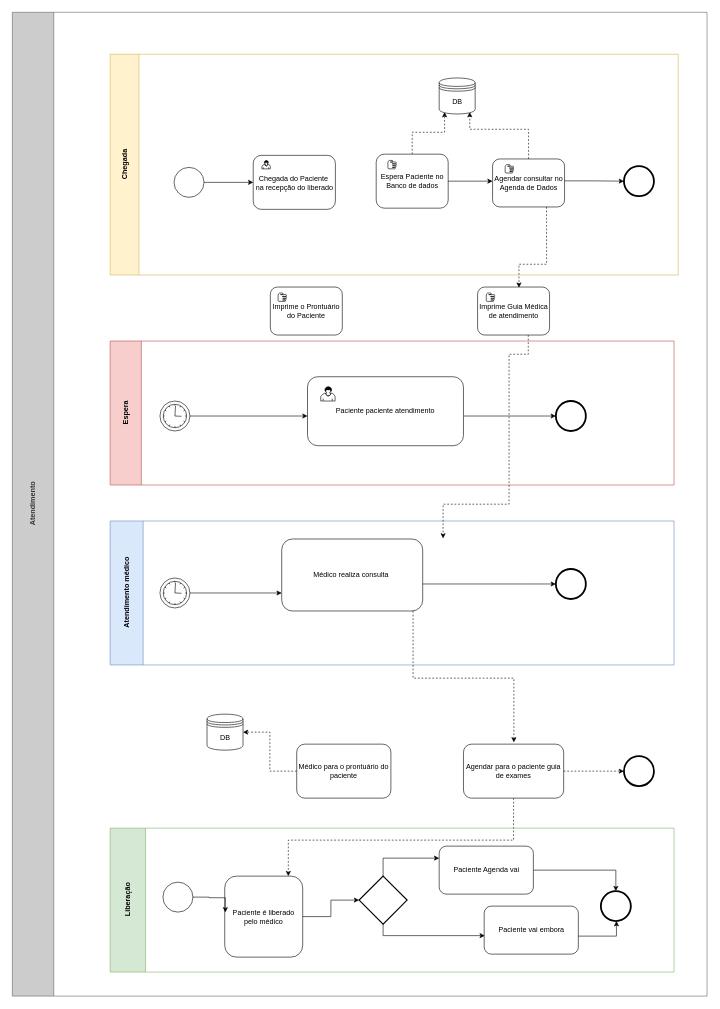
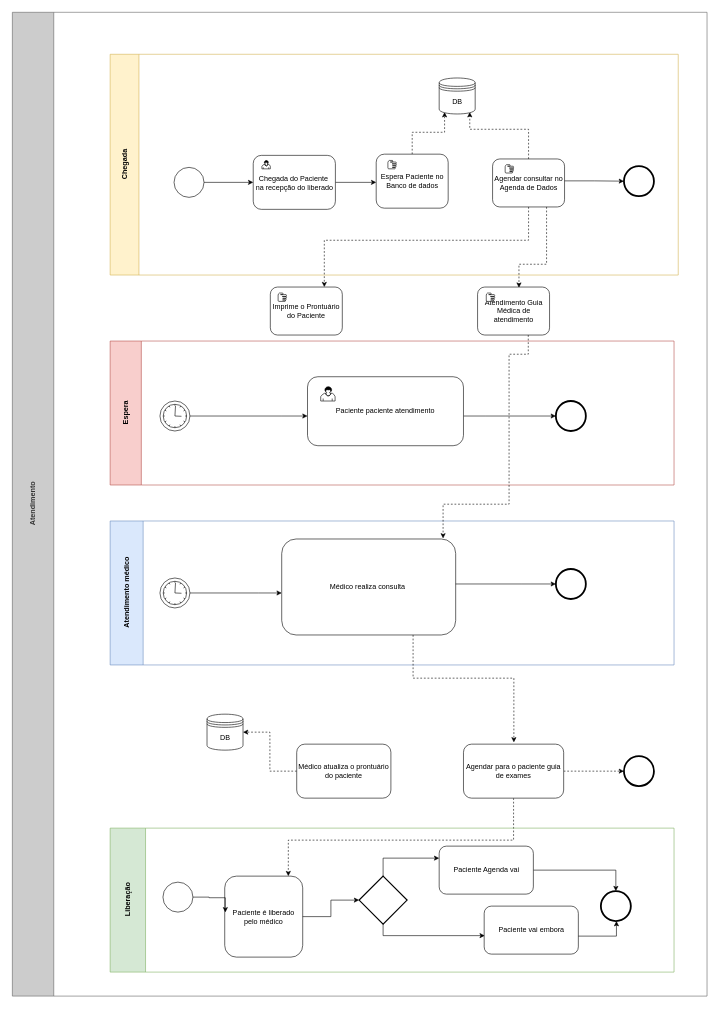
(487, 181) -> none
none -> (354, 182)
none -> (529, 223)
(514, 311) -> (514, 311)
(352, 575) -> (369, 587)
(344, 771) -> (344, 771)
